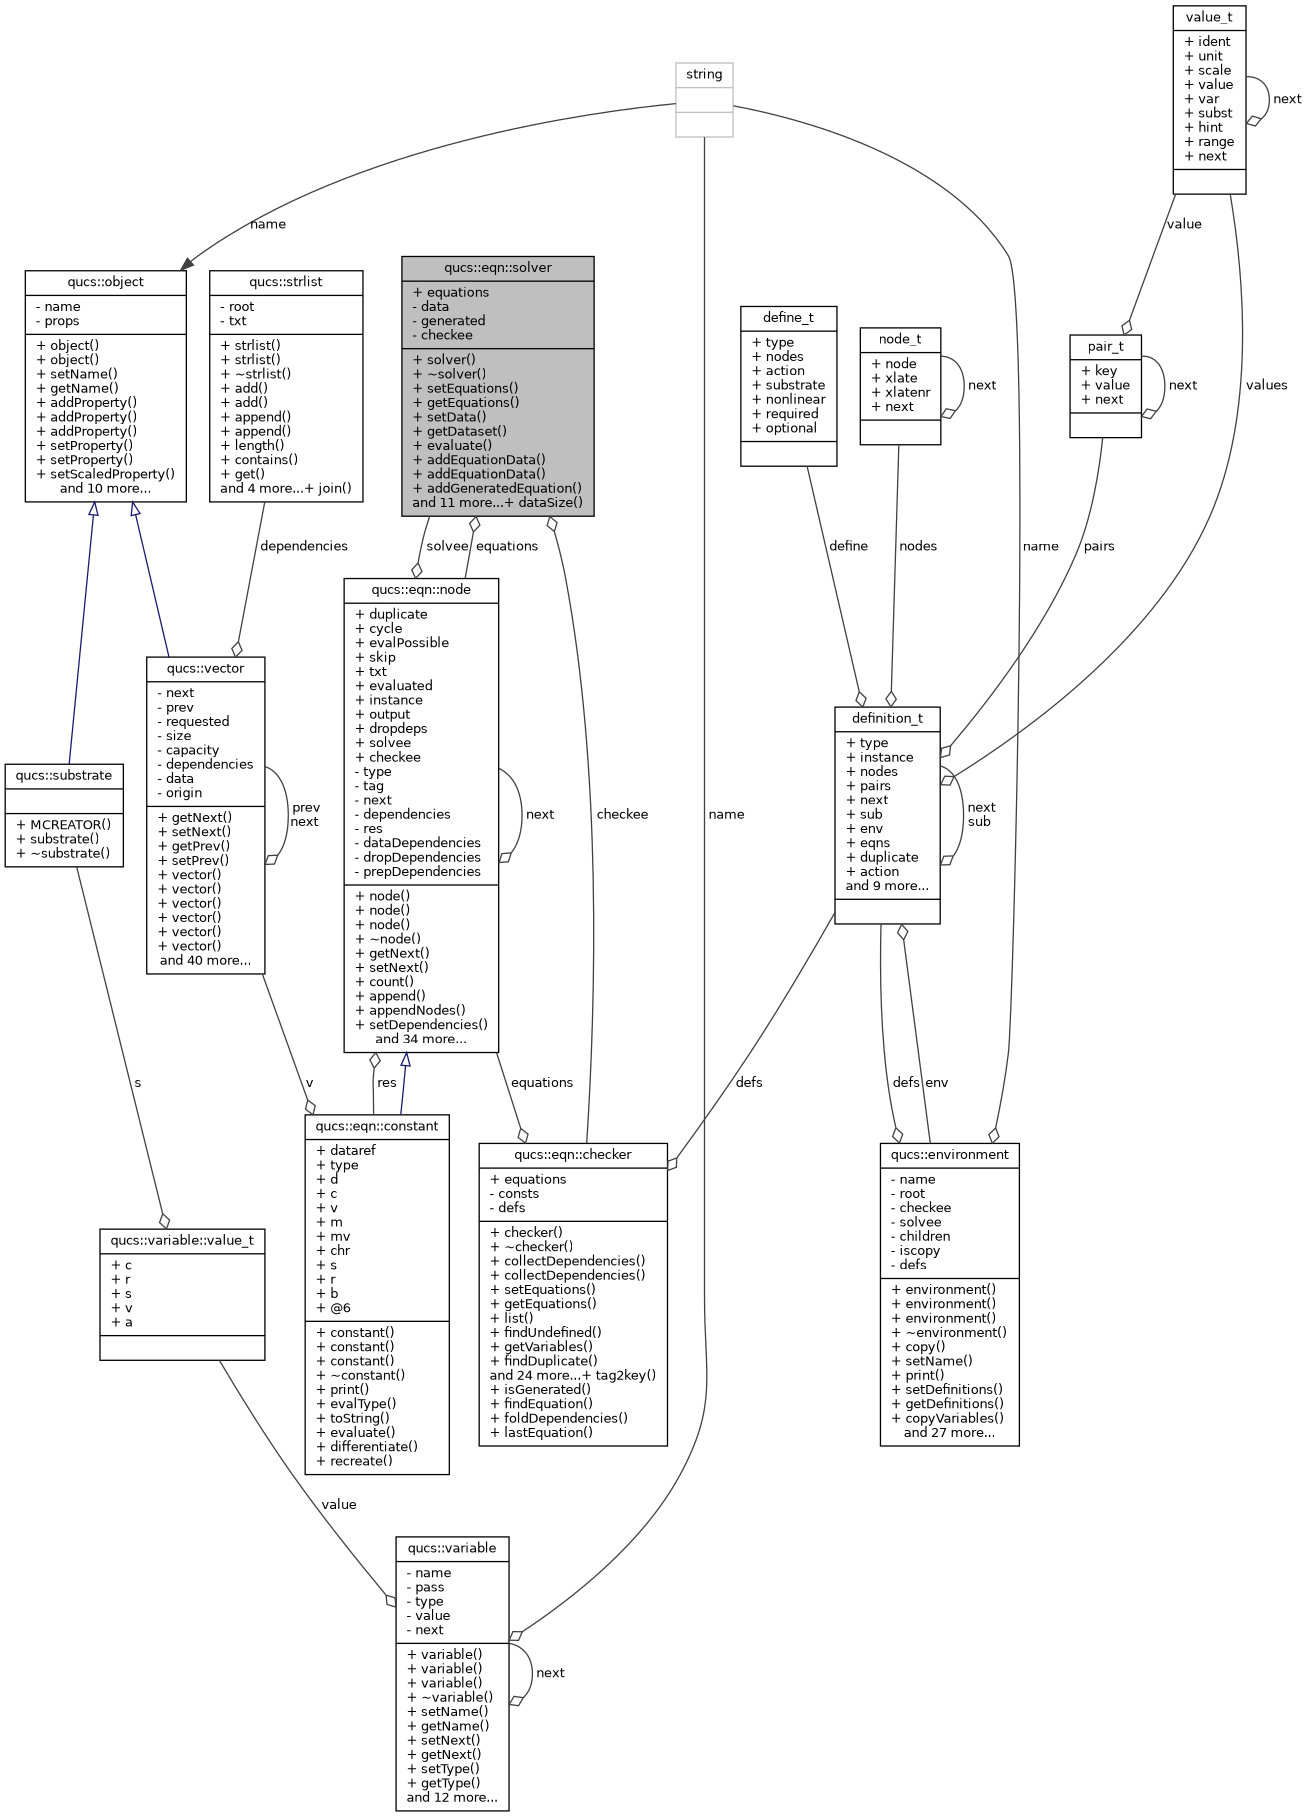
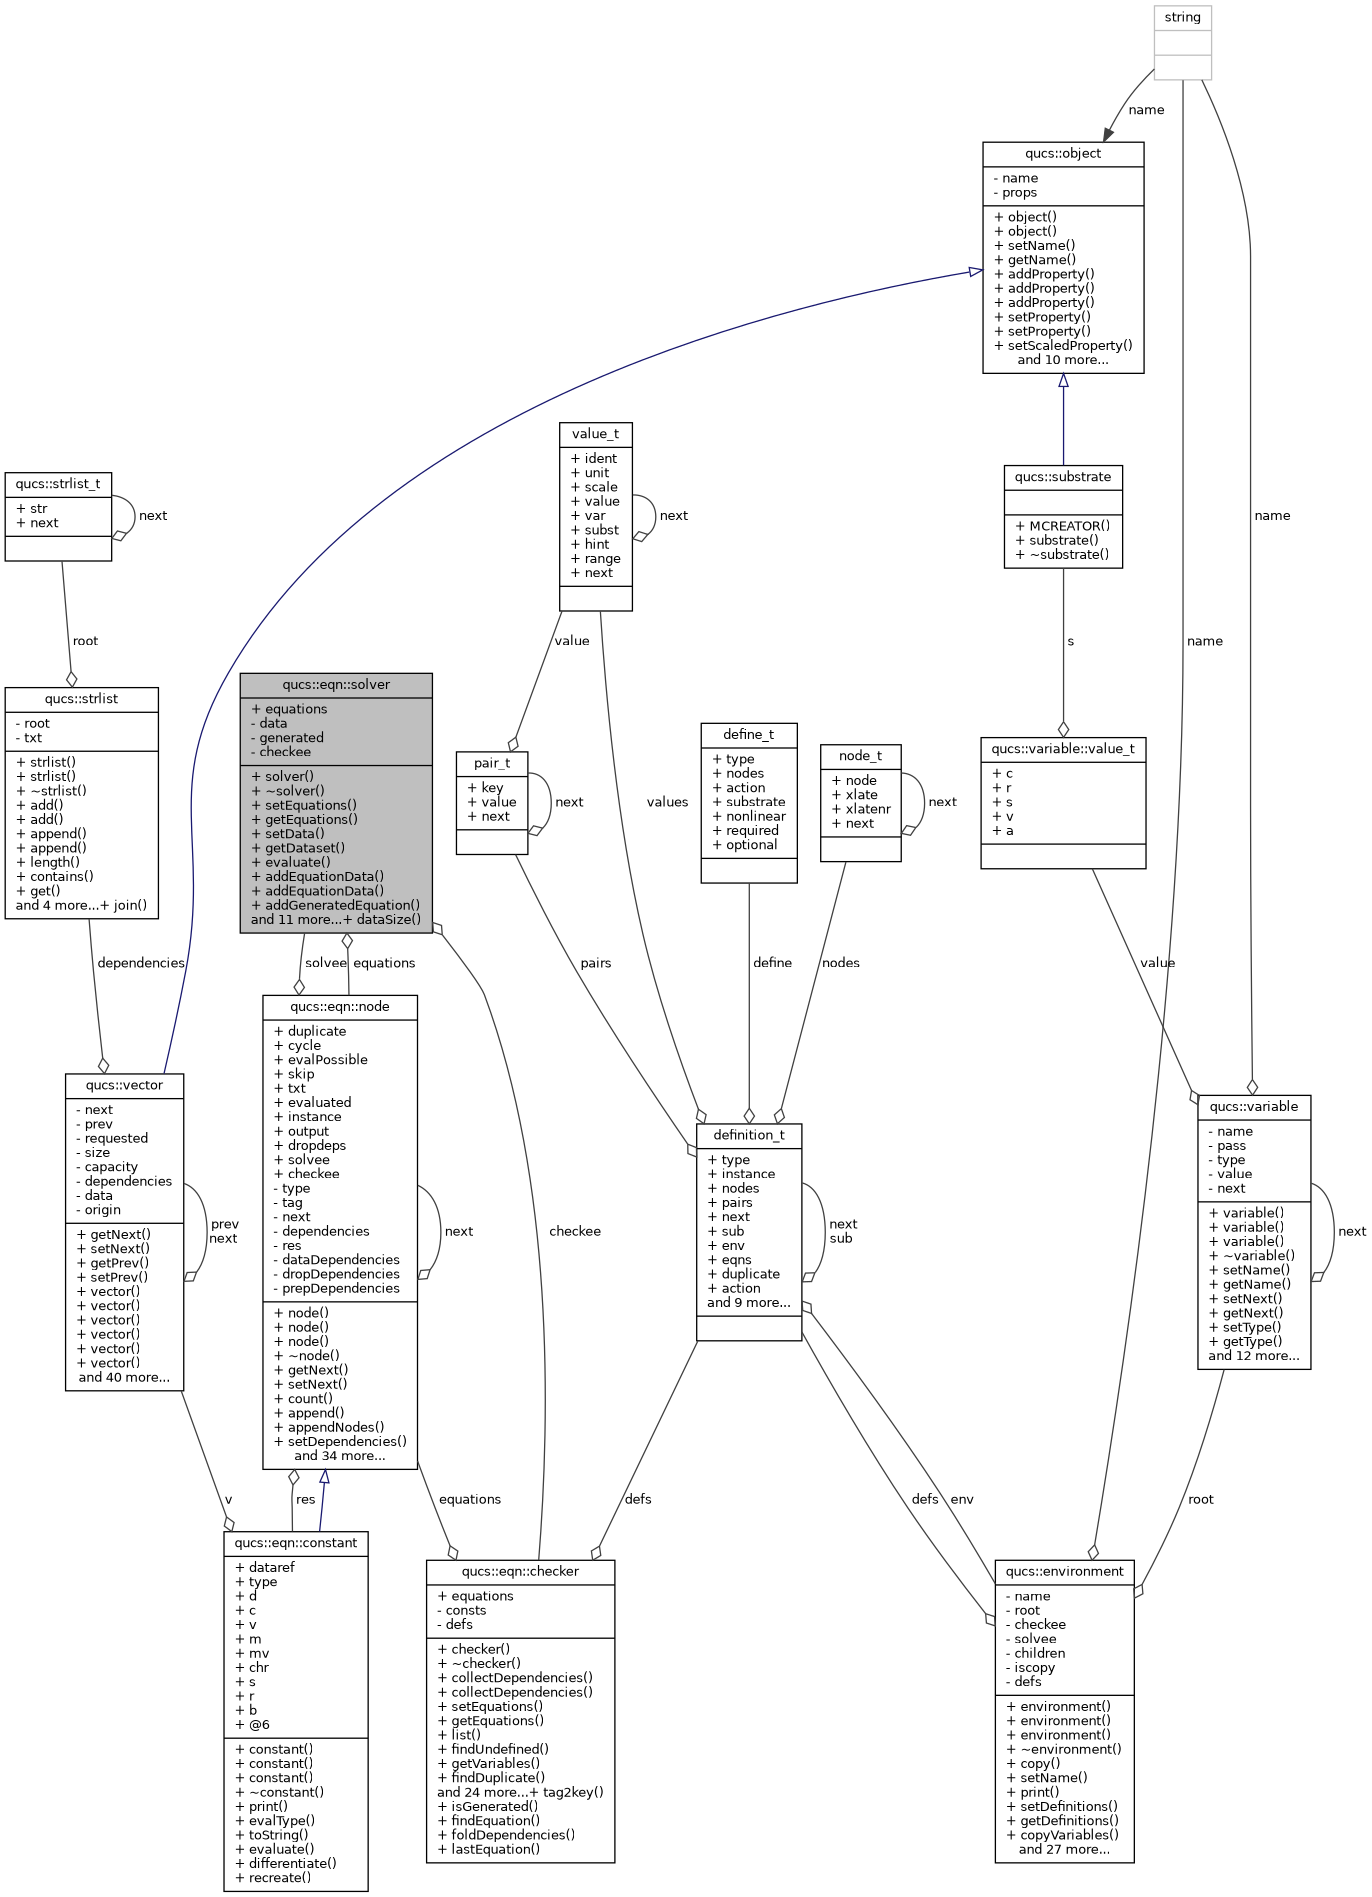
none -> (58, 517)
none -> (1190, 1480)
